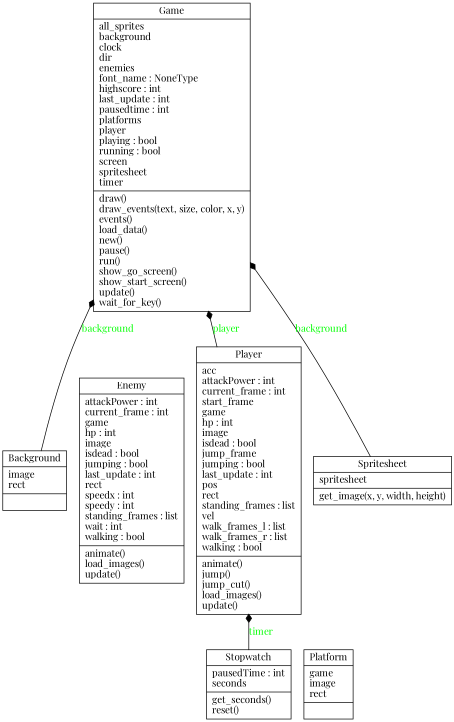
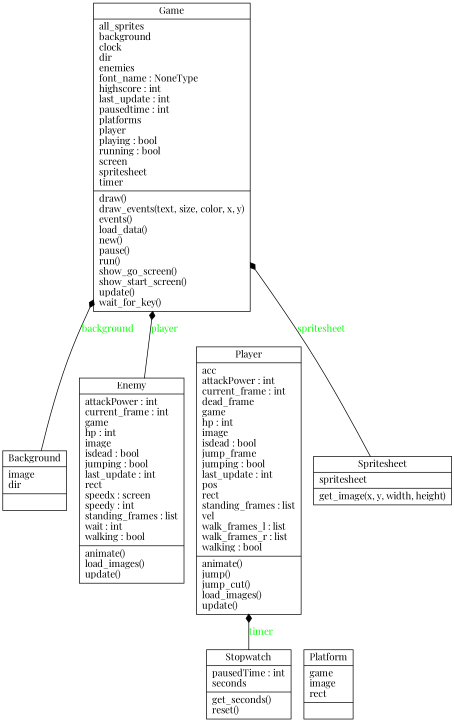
(322, 329) -> (322, 329)
(214, 333) -> (148, 349)
(228, 402) -> (228, 402)
(17, 485) -> (15, 485)
(110, 496) -> (118, 496)
